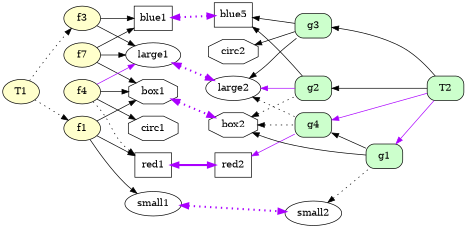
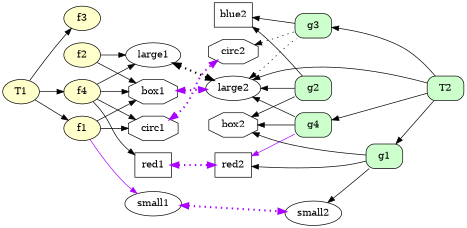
(233, 15) -> (233, 15)
(153, 18) -> none
(113, 34) -> none
(278, 37) -> (278, 37)
(82, 55) -> (82, 55)
(276, 56) -> (276, 56)
(48, 57) -> (48, 57)
(193, 72) -> (193, 72)
(113, 76) -> (113, 76)
(281, 88) -> (281, 88)
(383, 88) -> (343, 68)
none -> (48, 92)
none -> (192, 95)
(278, 104) -> (278, 104)
(383, 106) -> (383, 106)
(49, 108) -> (49, 108)
(193, 108) -> (189, 90)
(279, 109) -> (279, 109)
(417, 120) -> (417, 120)
(280, 125) -> (280, 125)
(111, 126) -> (109, 124)
(352, 142) -> (313, 168)
(113, 144) -> (107, 128)
(193, 165) -> (193, 165)
(109, 166) -> (109, 166)
(351, 184) -> (351, 184)
